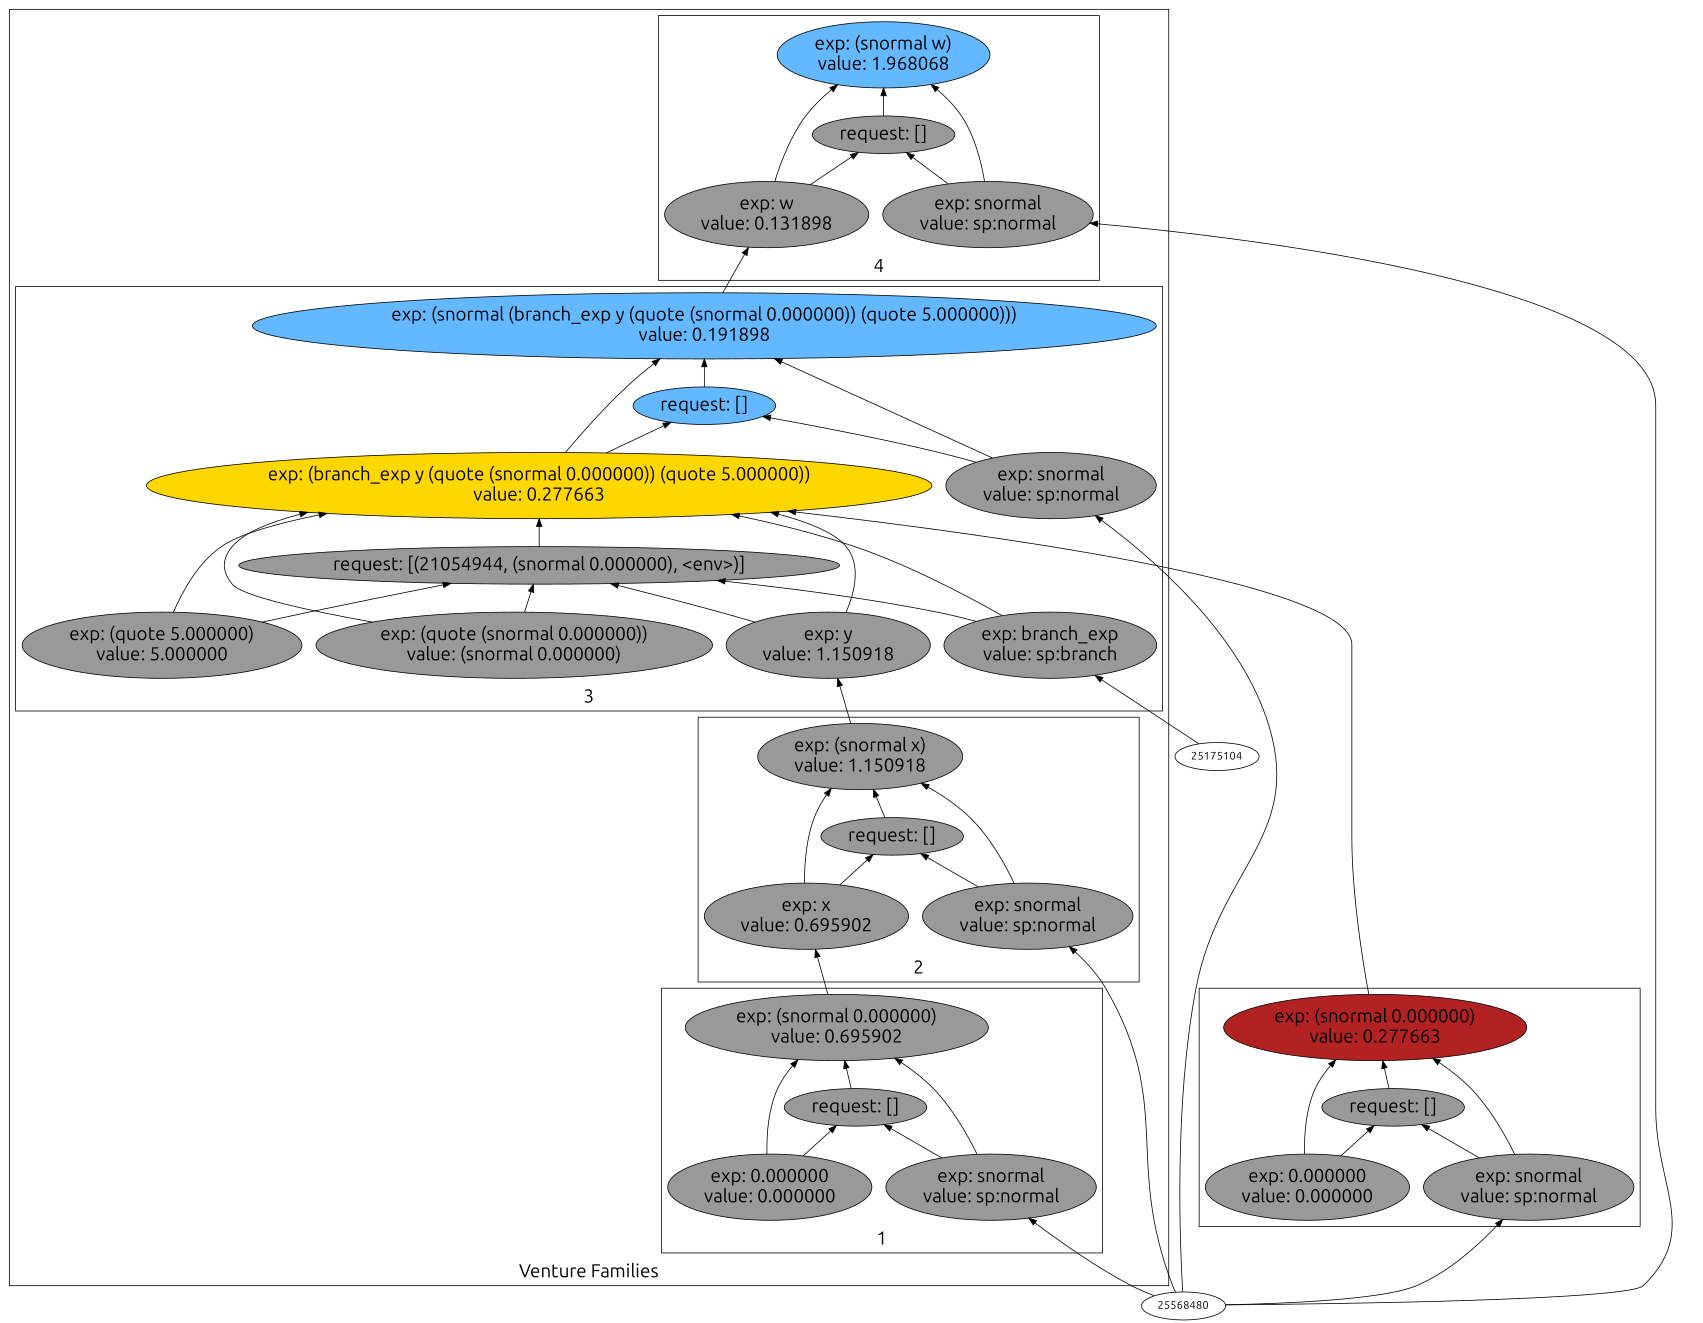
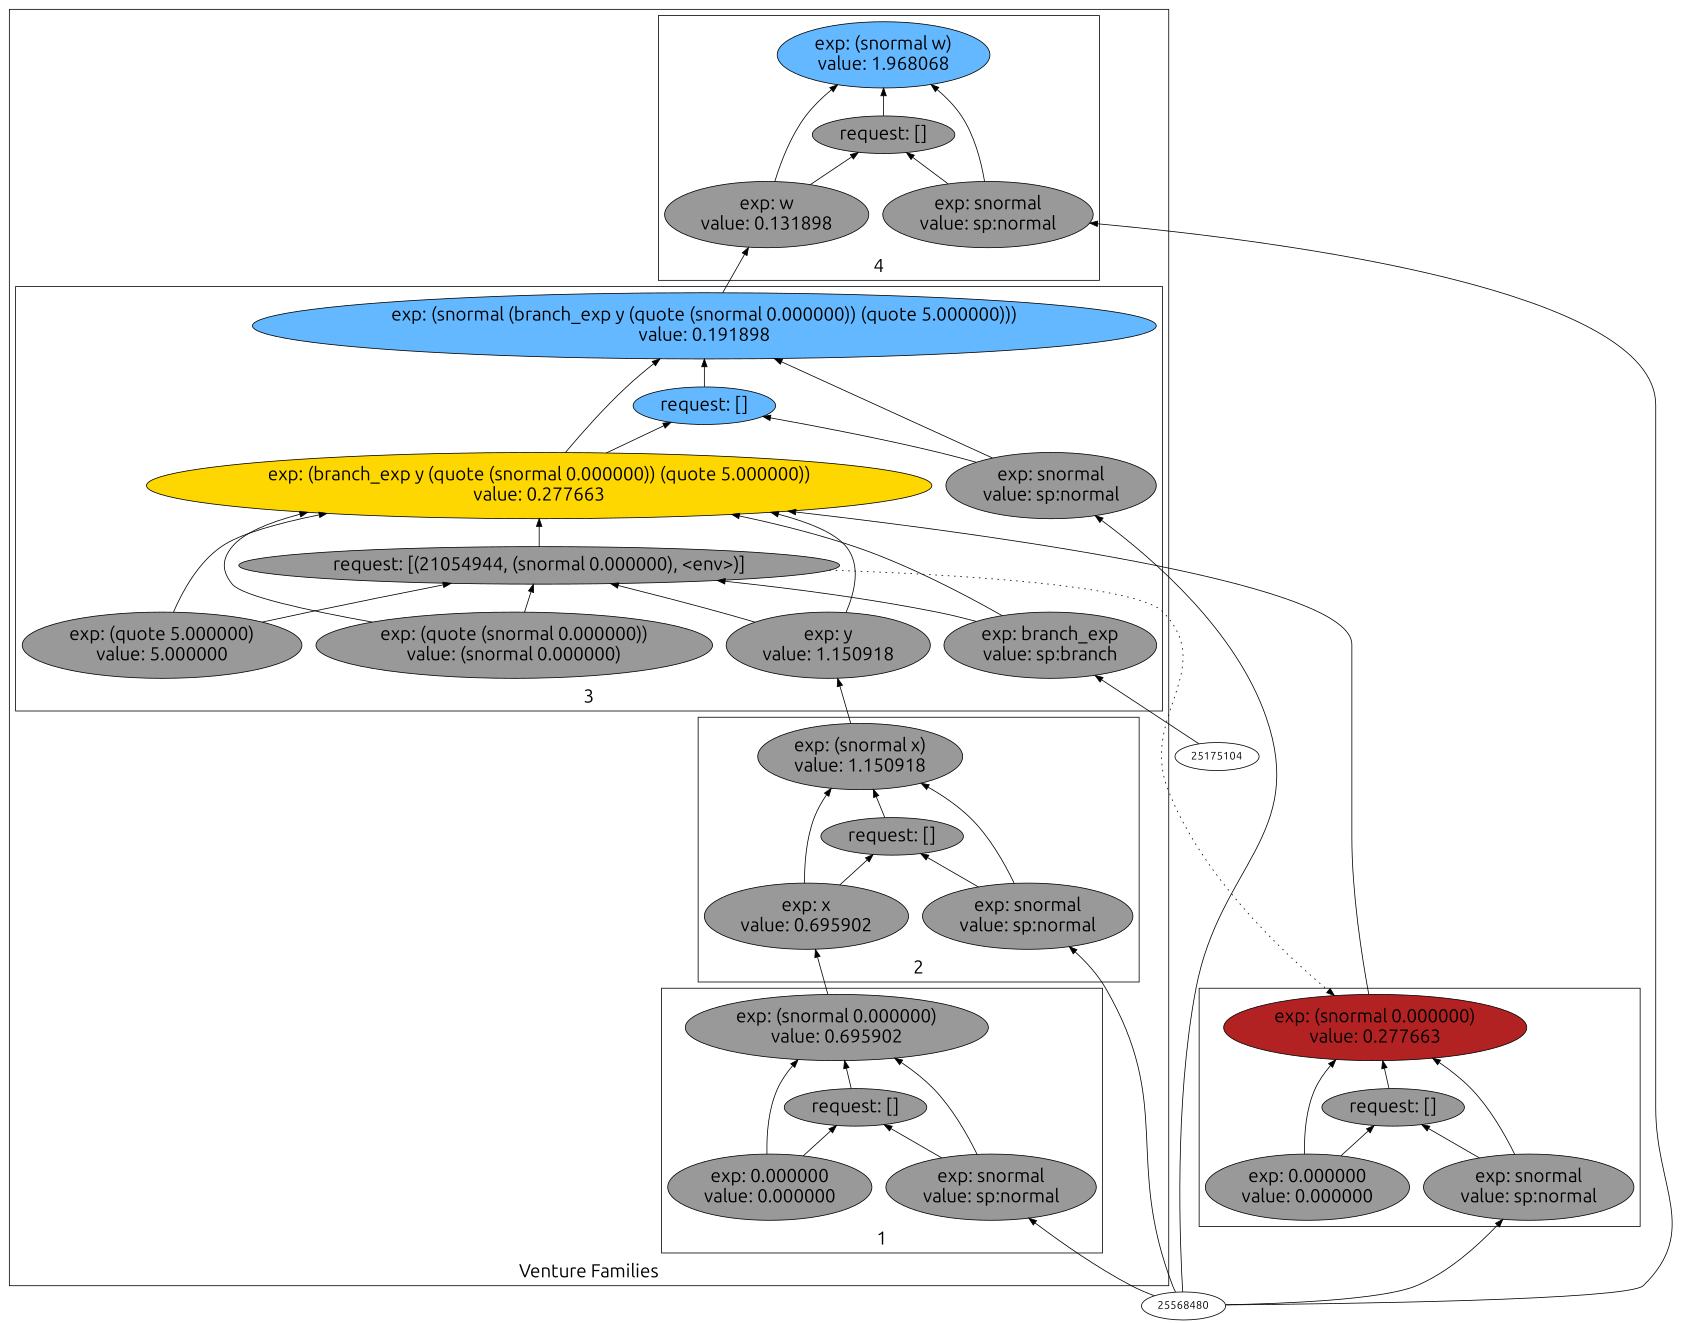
none -> (1182, 660)
